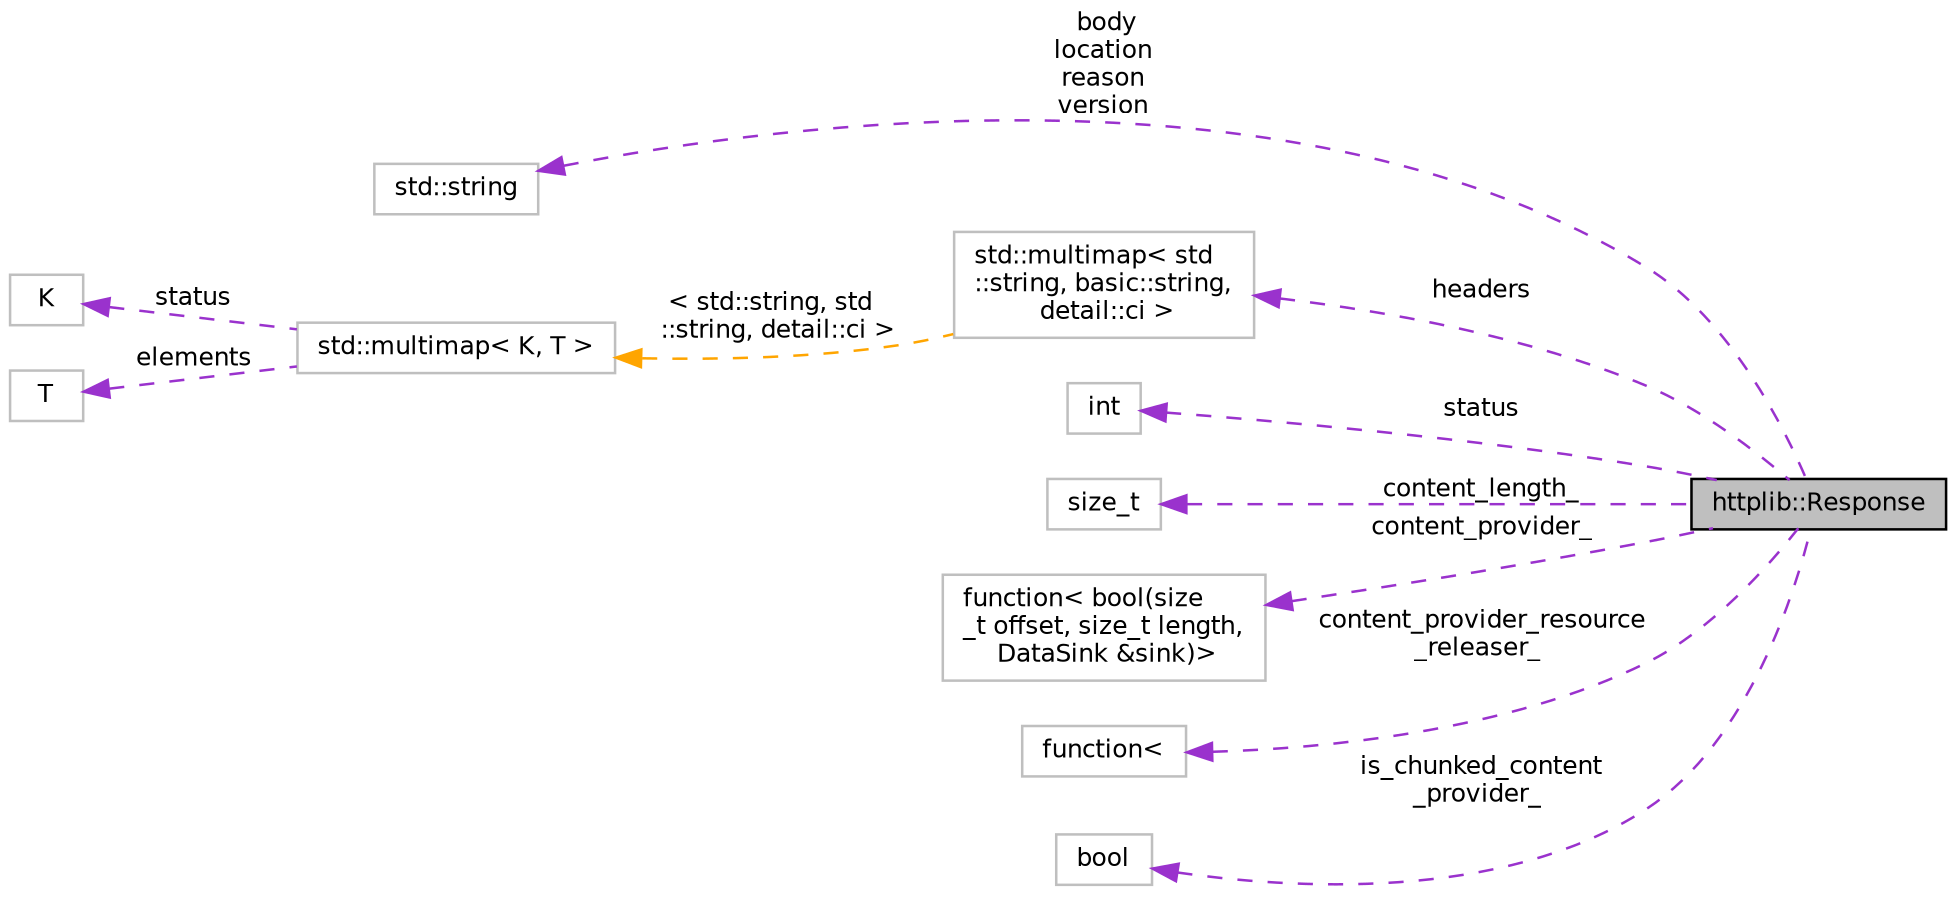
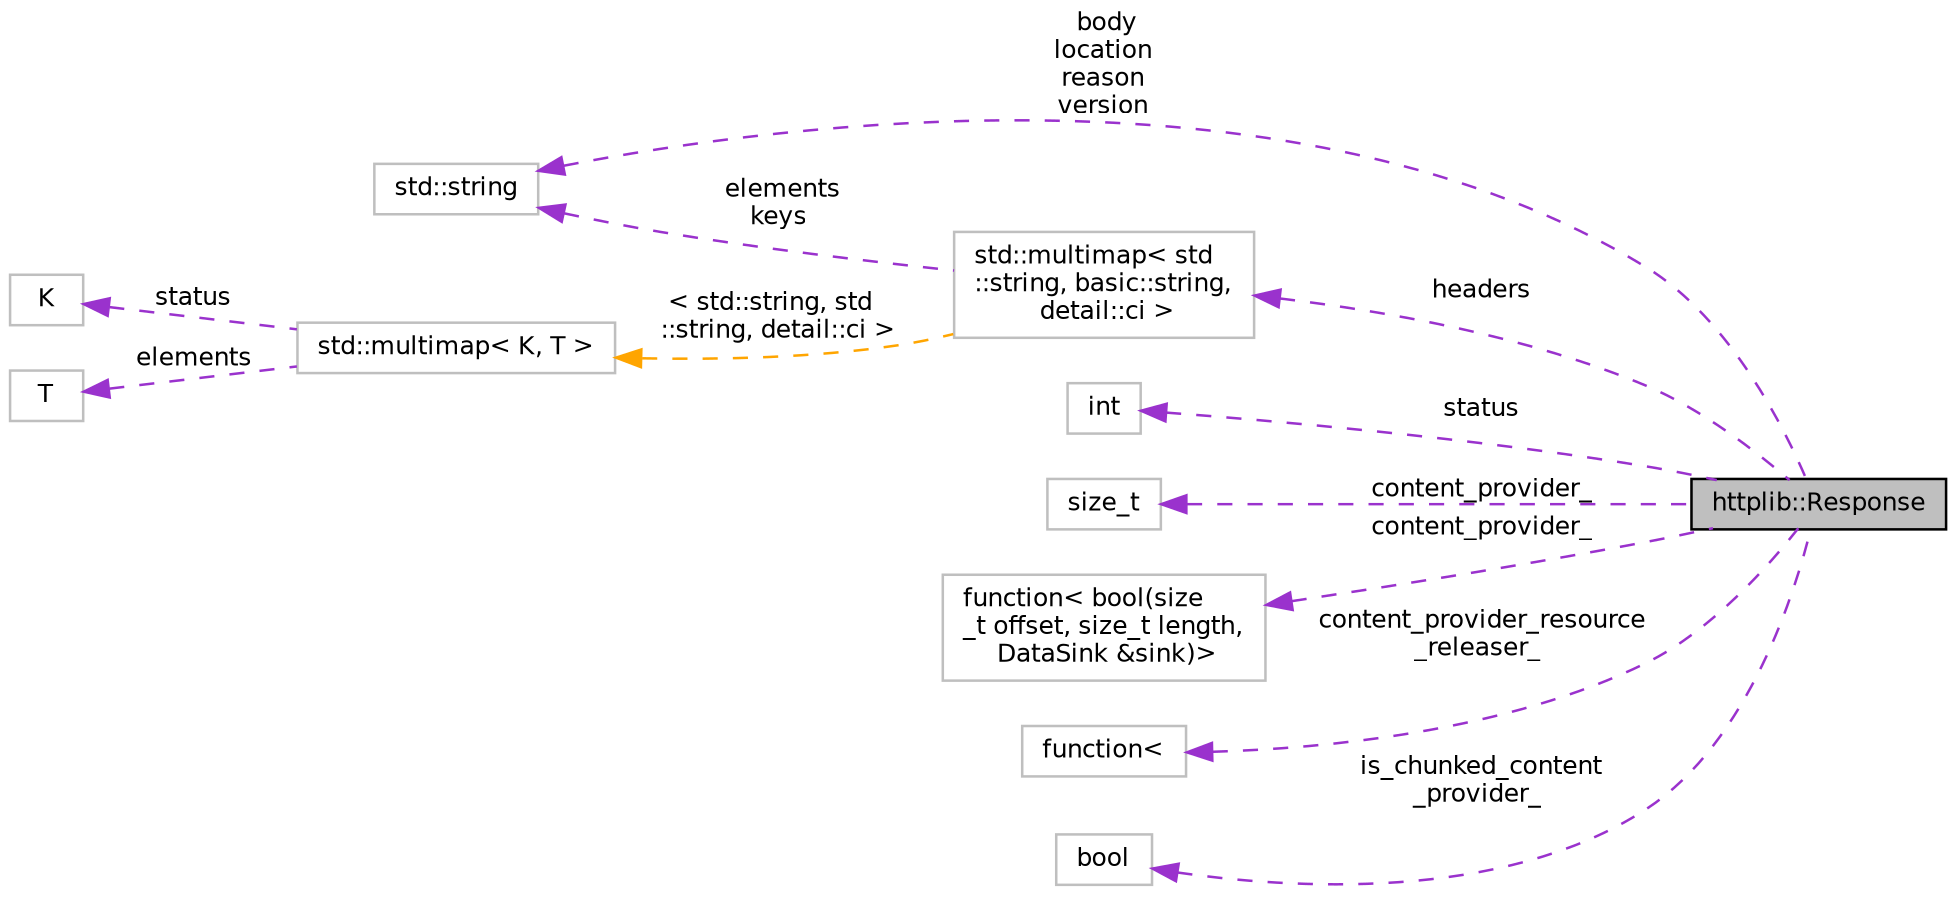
none -> (758, 247)
(1478, 490) -> (1478, 490)
